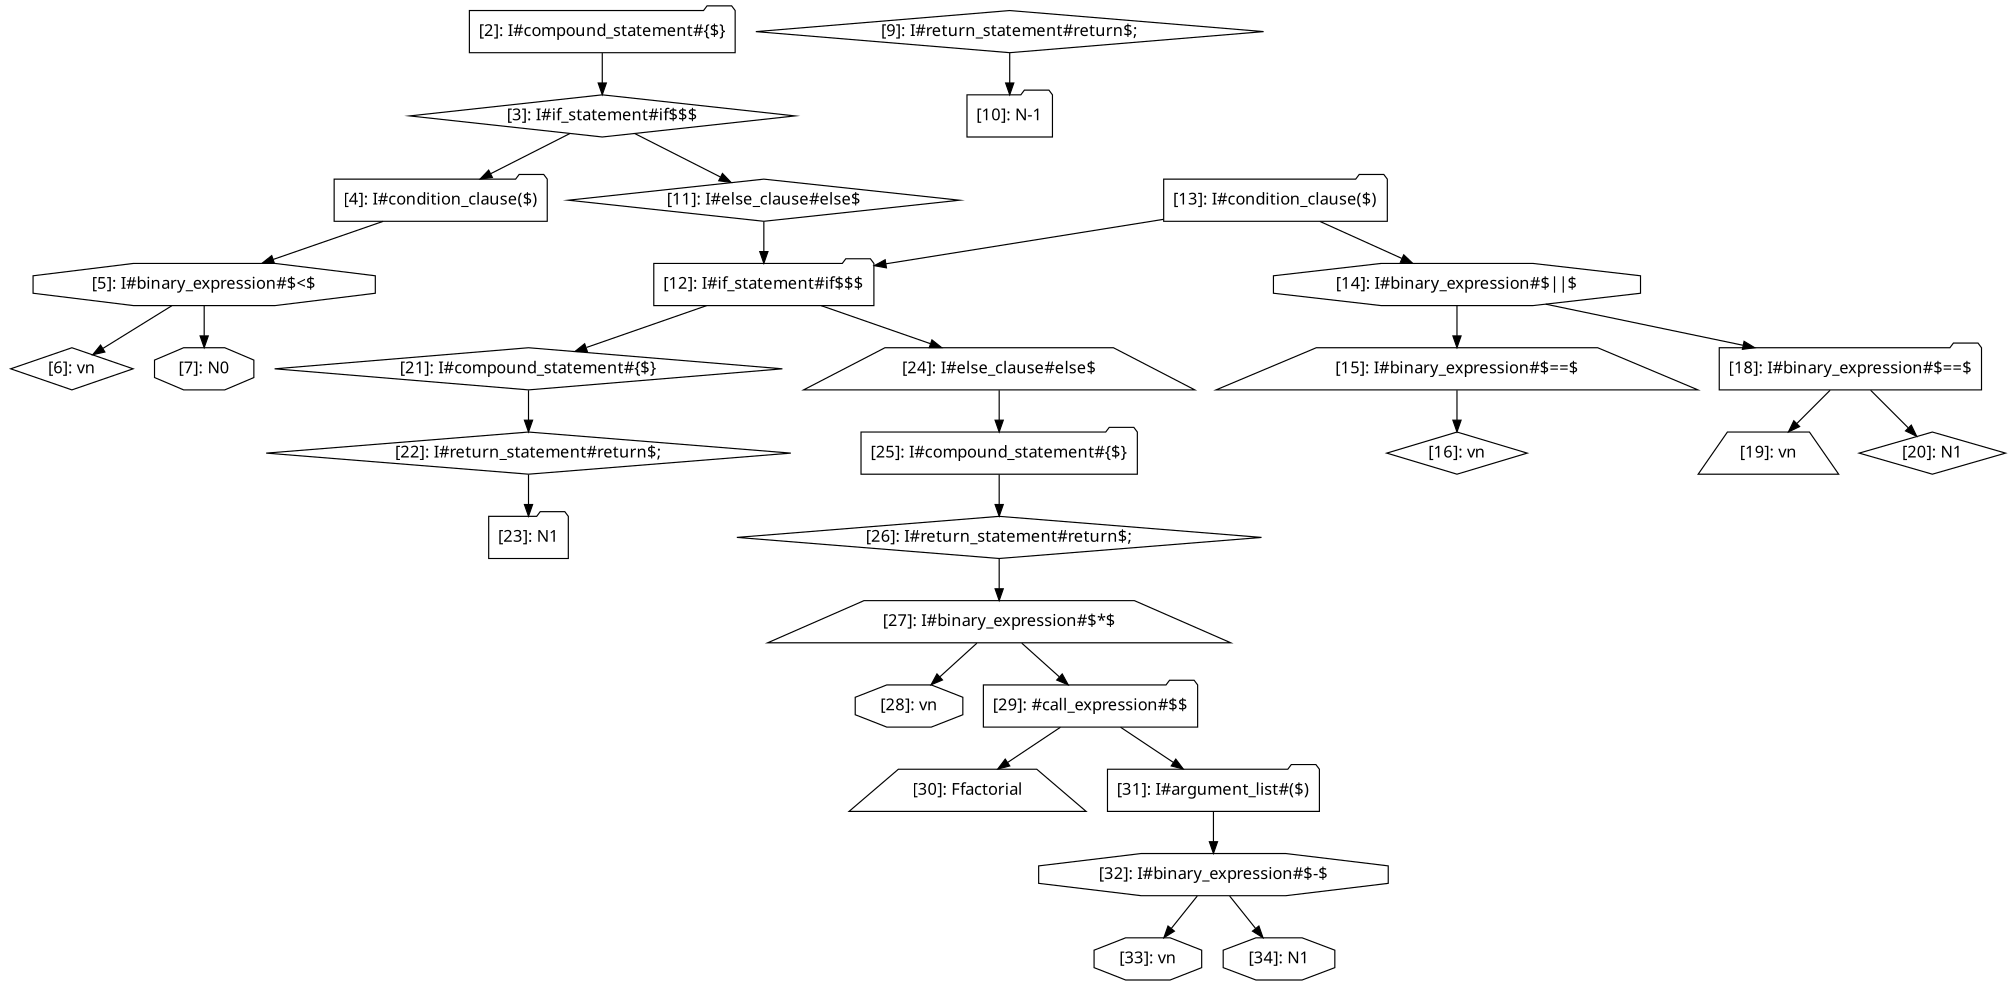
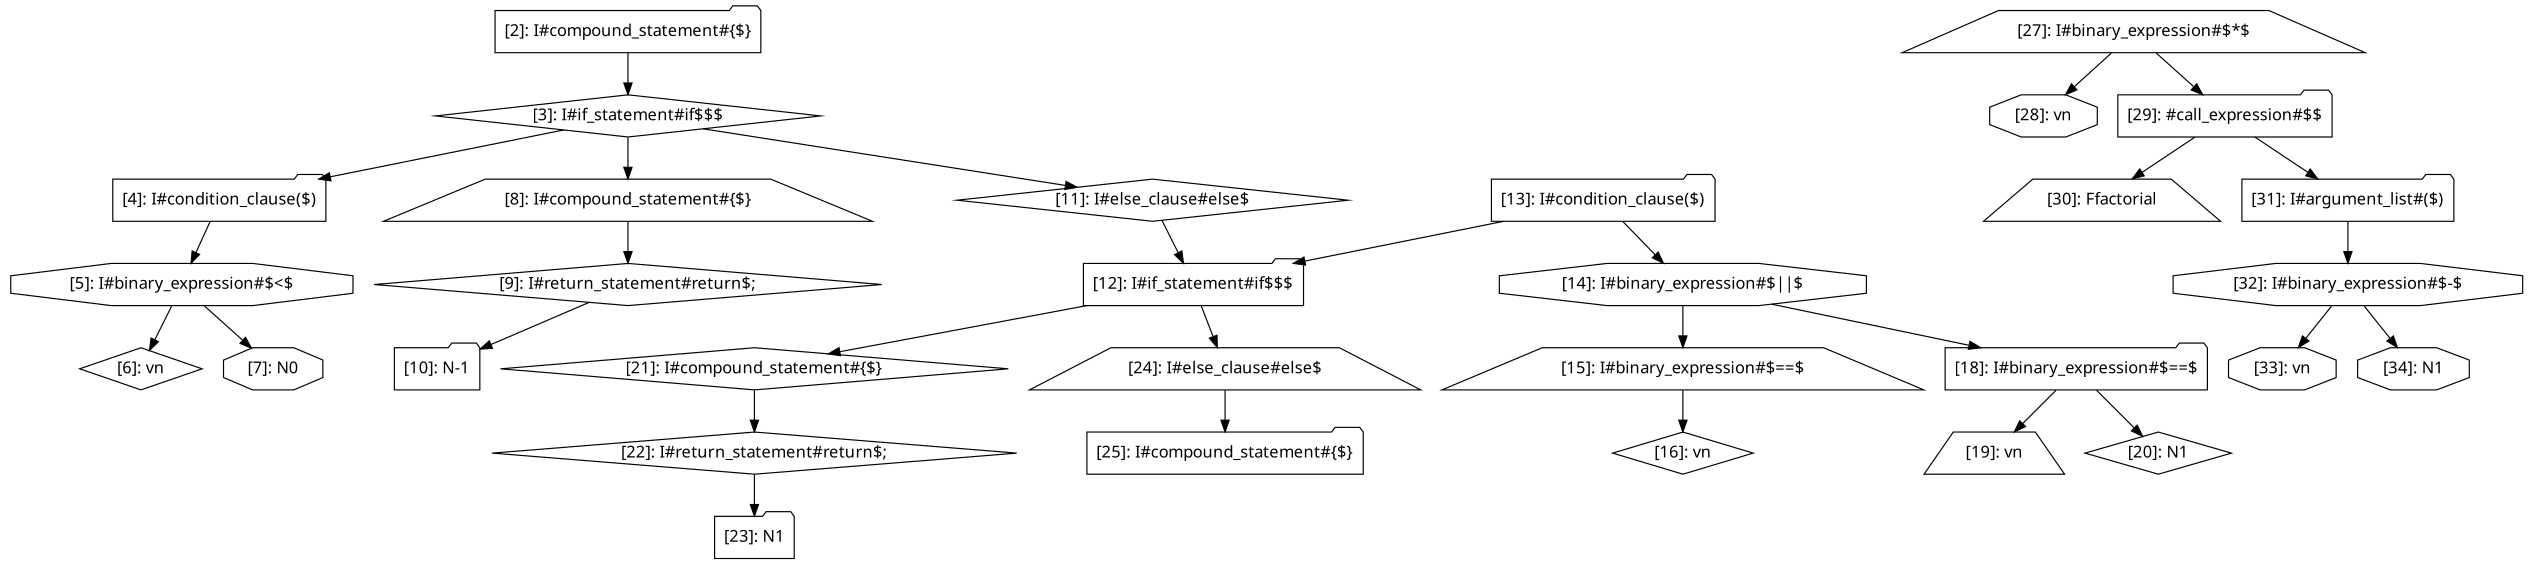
none -> (628, 200)
(999, 537) -> none
